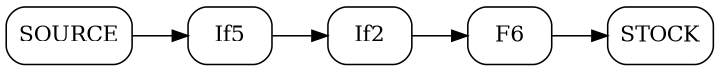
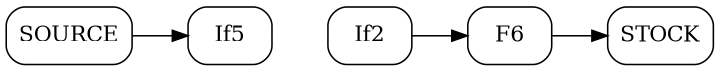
(292, 36) -> none
